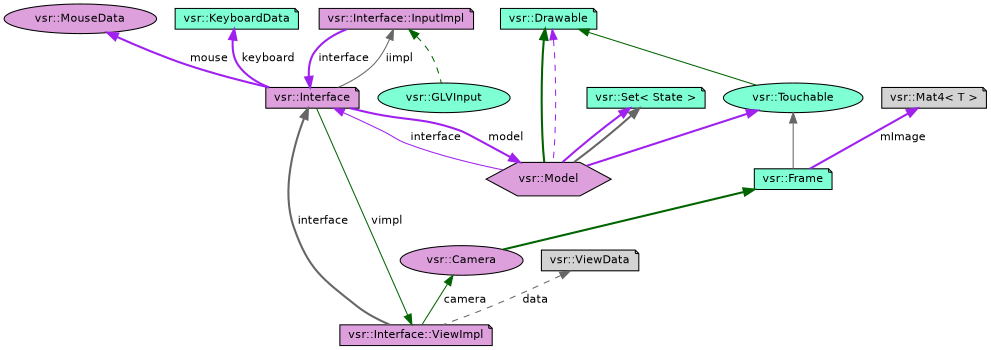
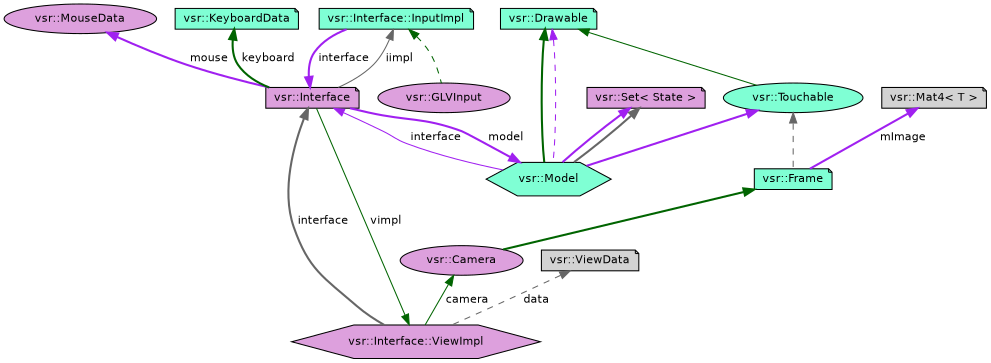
(396, 19) -> (396, 19)
(242, 70) -> (242, 70)
(444, 98) -> (444, 98)
(646, 98) -> (646, 98)
(793, 146) -> (793, 146)
(549, 179) -> (549, 179)
(416, 335) -> (416, 342)
